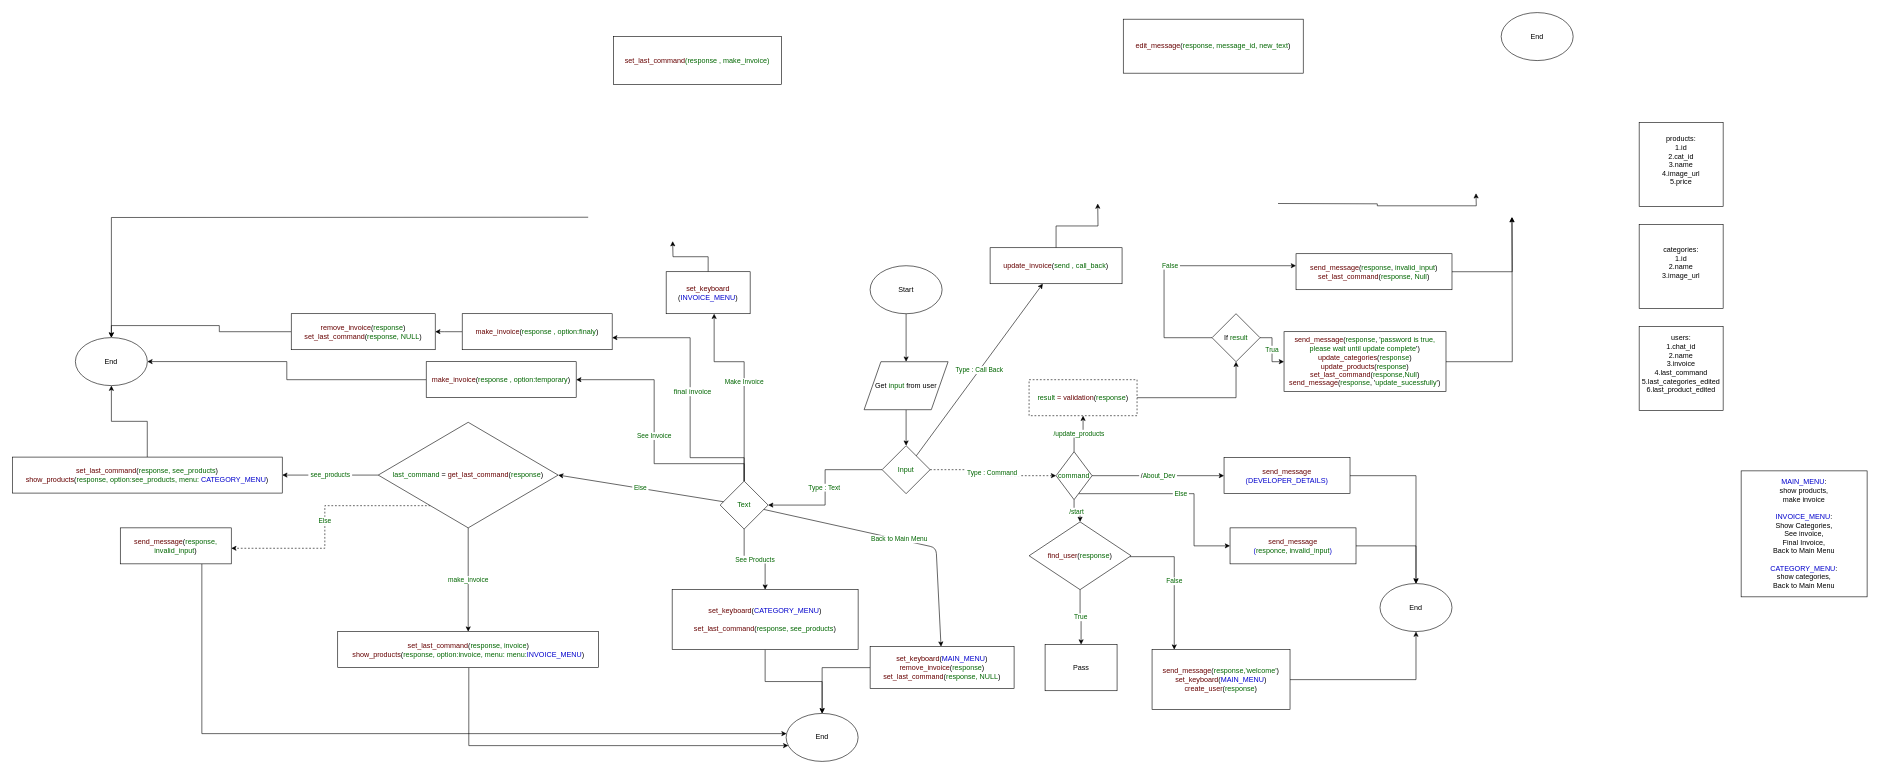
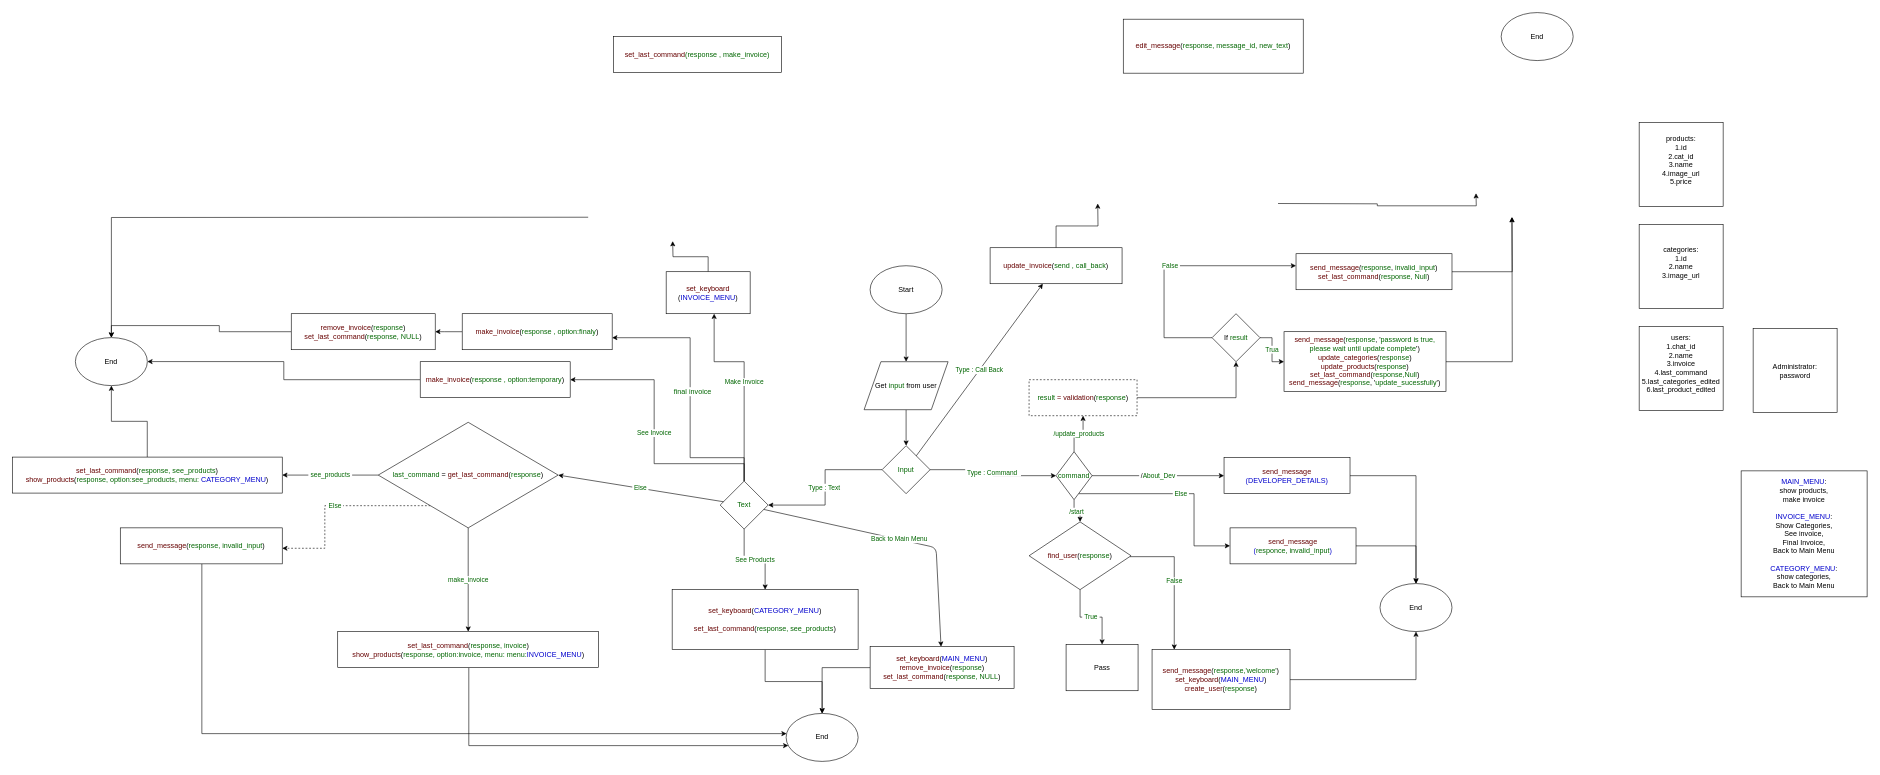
(698, 60) -> (698, 54)
none -> (1796, 370)
(501, 380) -> (495, 380)
(948, 470) -> (948, 470)
(176, 546) -> (201, 546)
(1081, 668) -> (1102, 668)
